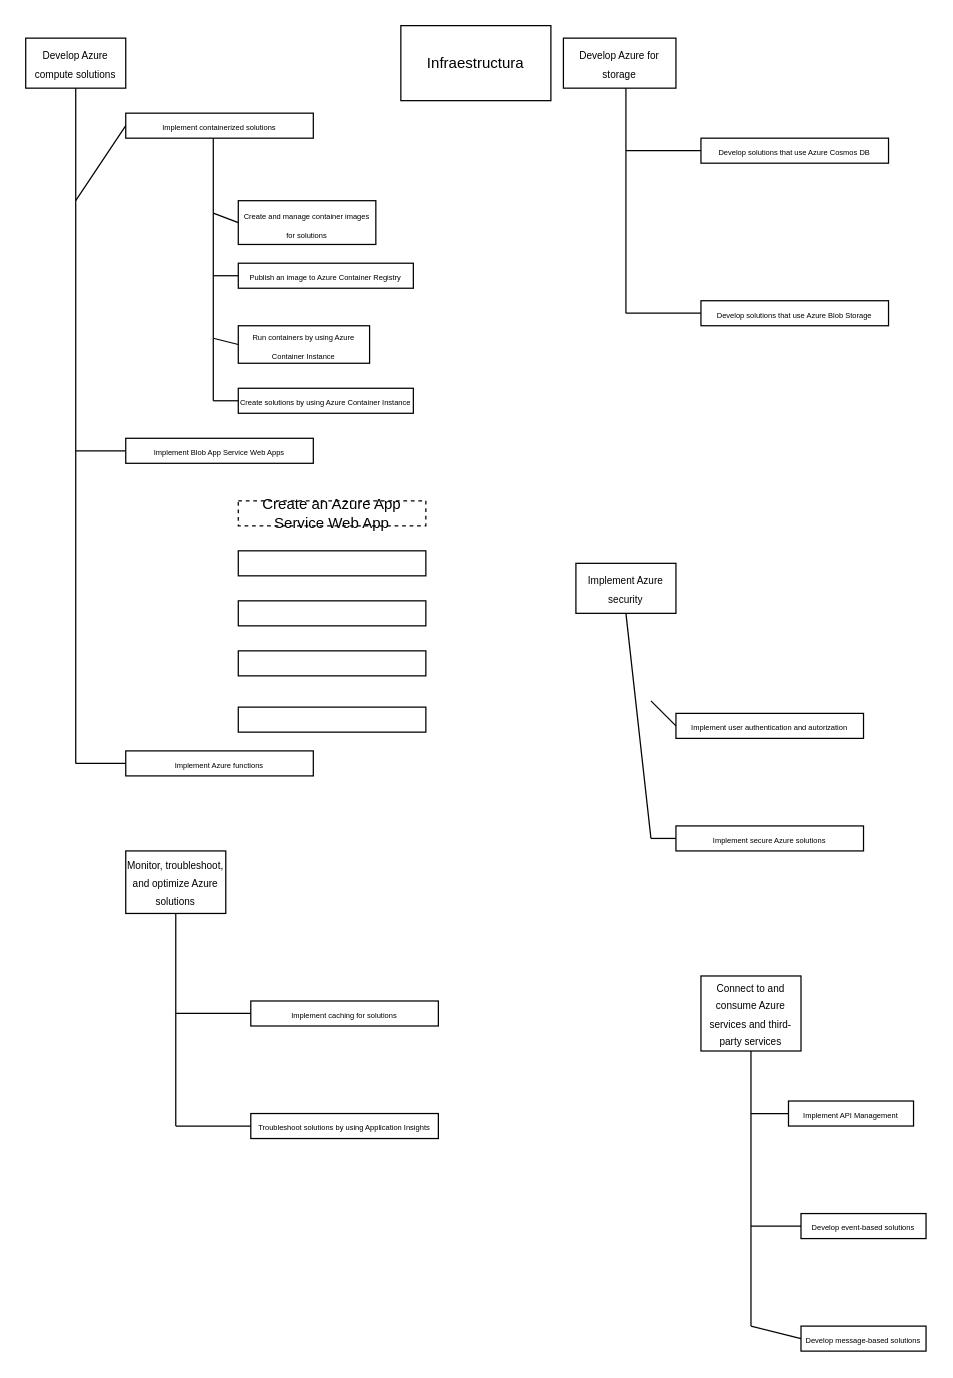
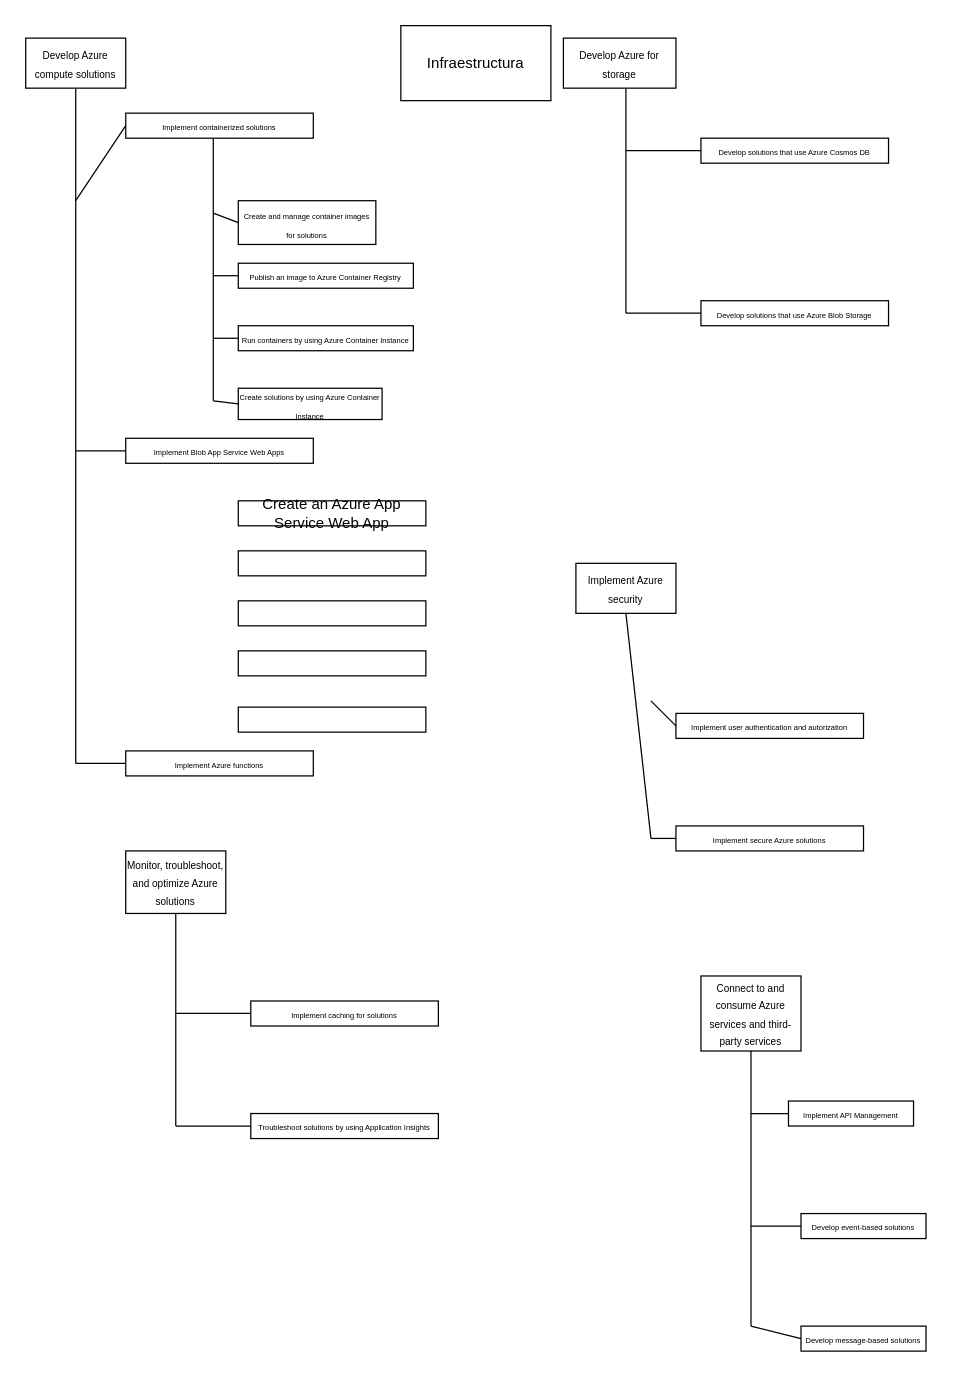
(304, 344) -> (326, 338)
(326, 401) -> (310, 404)
(332, 513) -> (332, 513)
